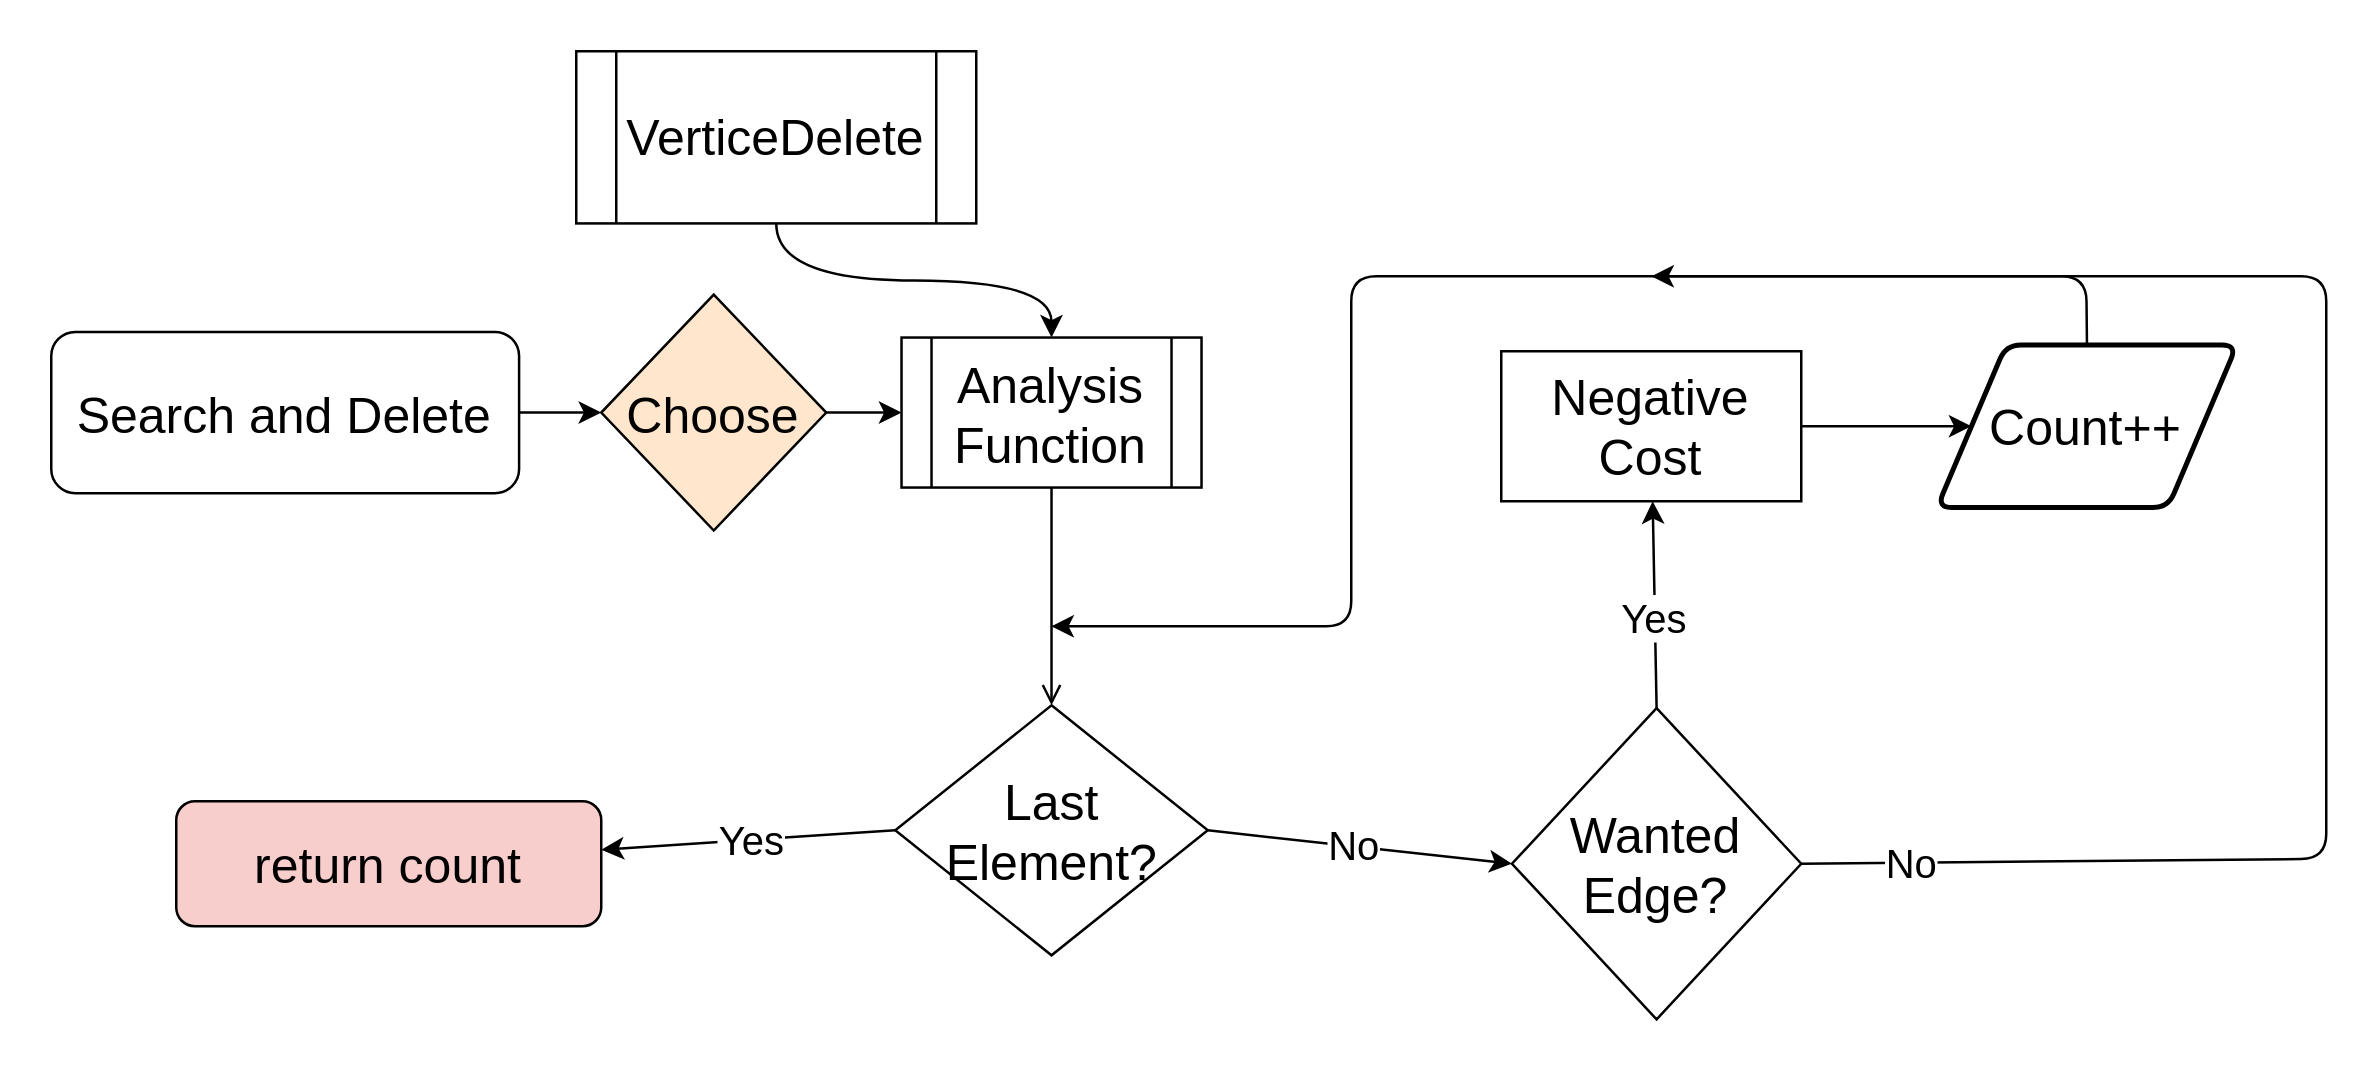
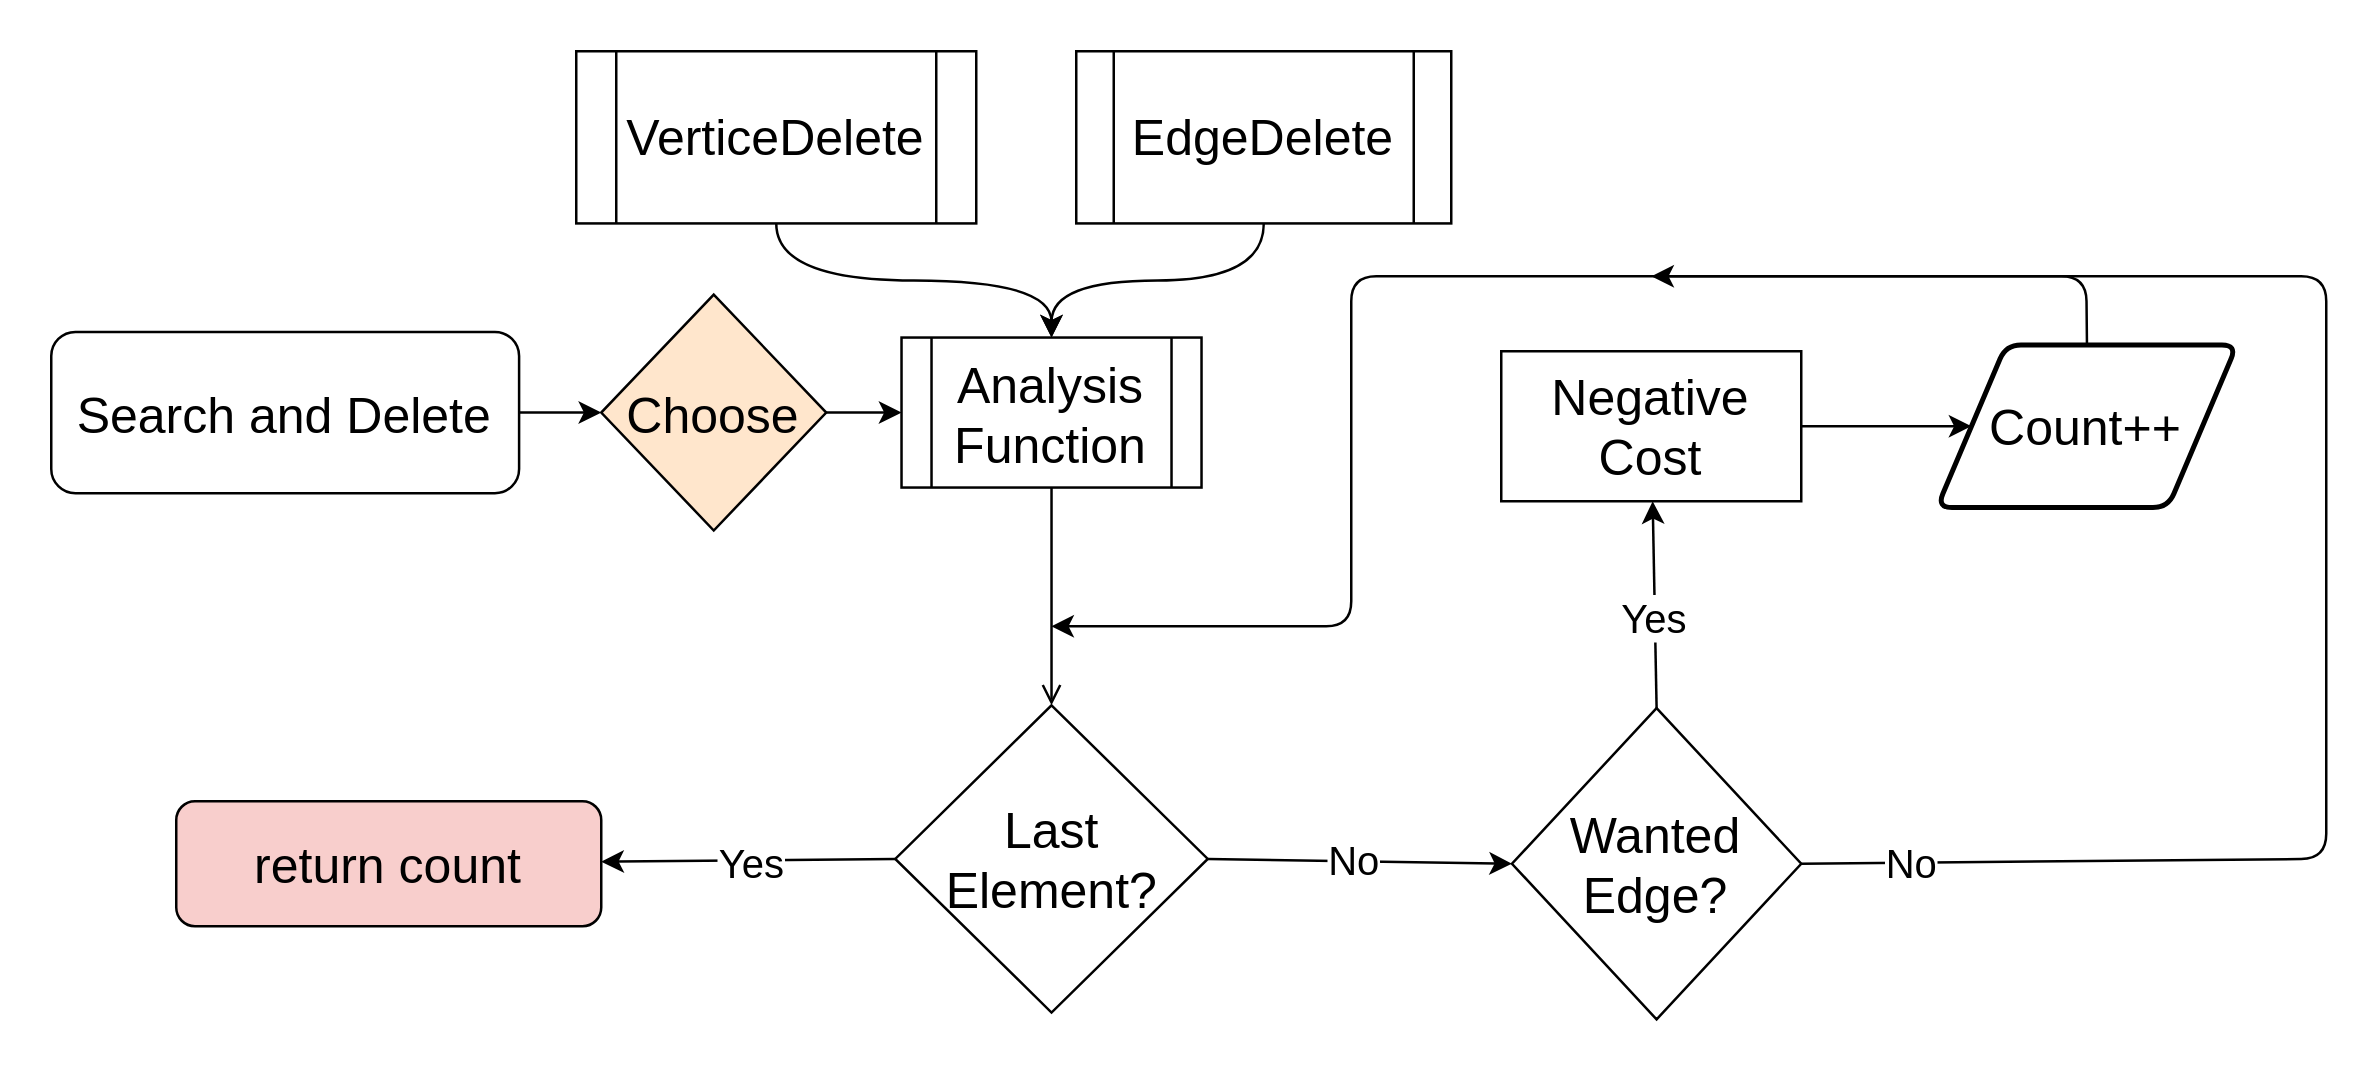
none -> (1264, 137)
none -> (1168, 280)
(1052, 830) -> (1052, 859)
